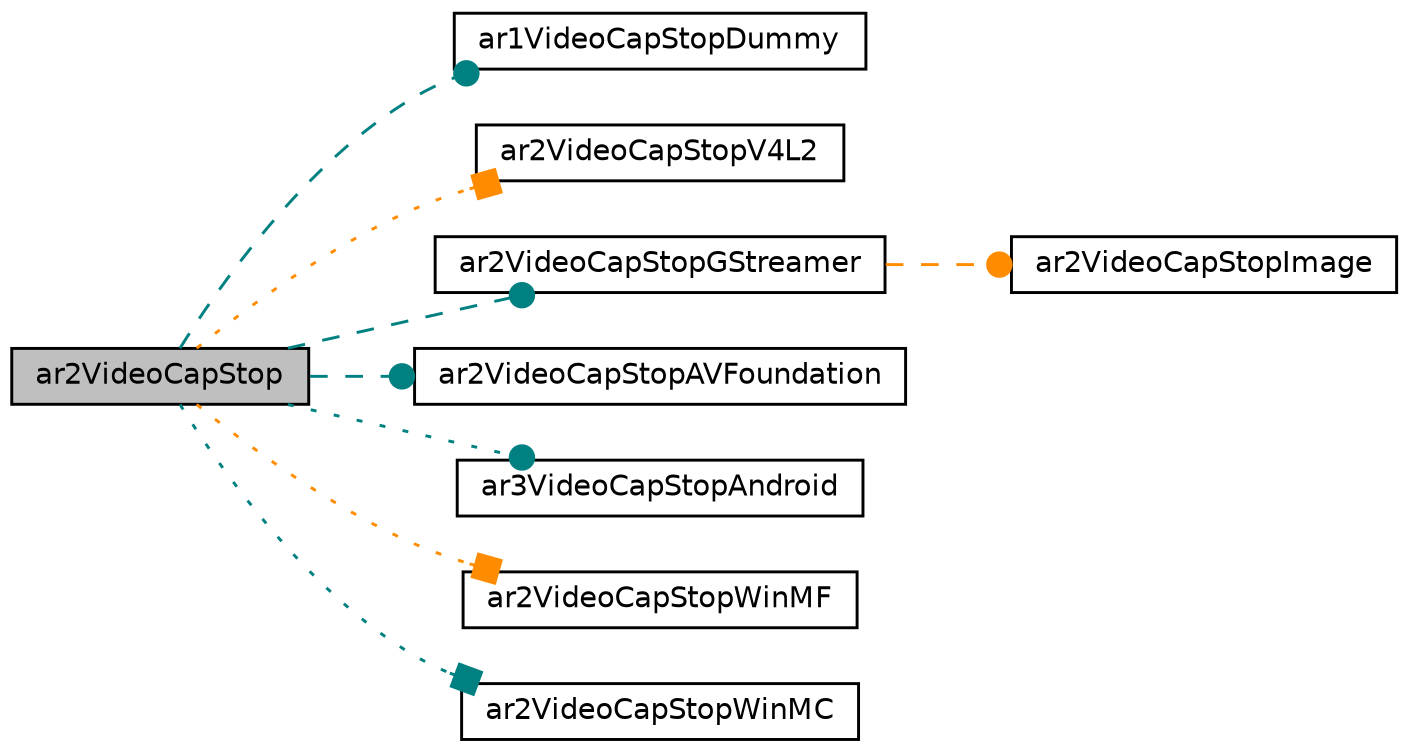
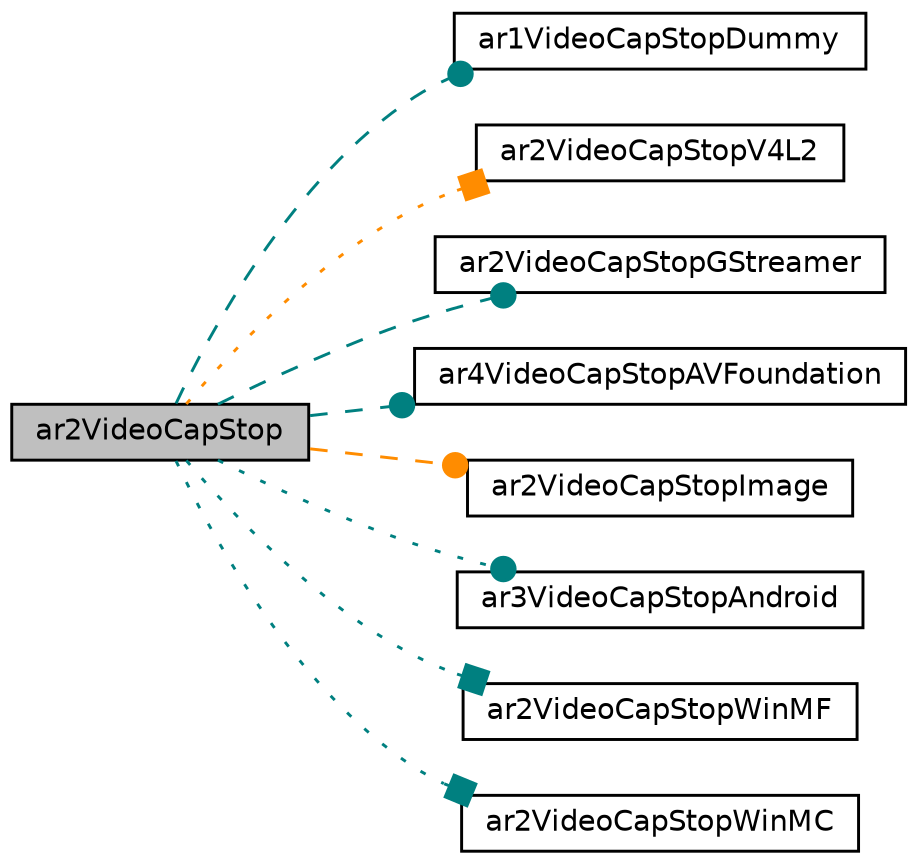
(936, 265) -> (376, 456)
(660, 376) -> (660, 376)
(326, 497) -> (309, 583)
